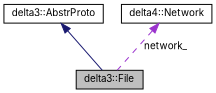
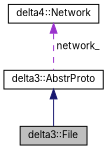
(135, 51) -> (54, 52)
